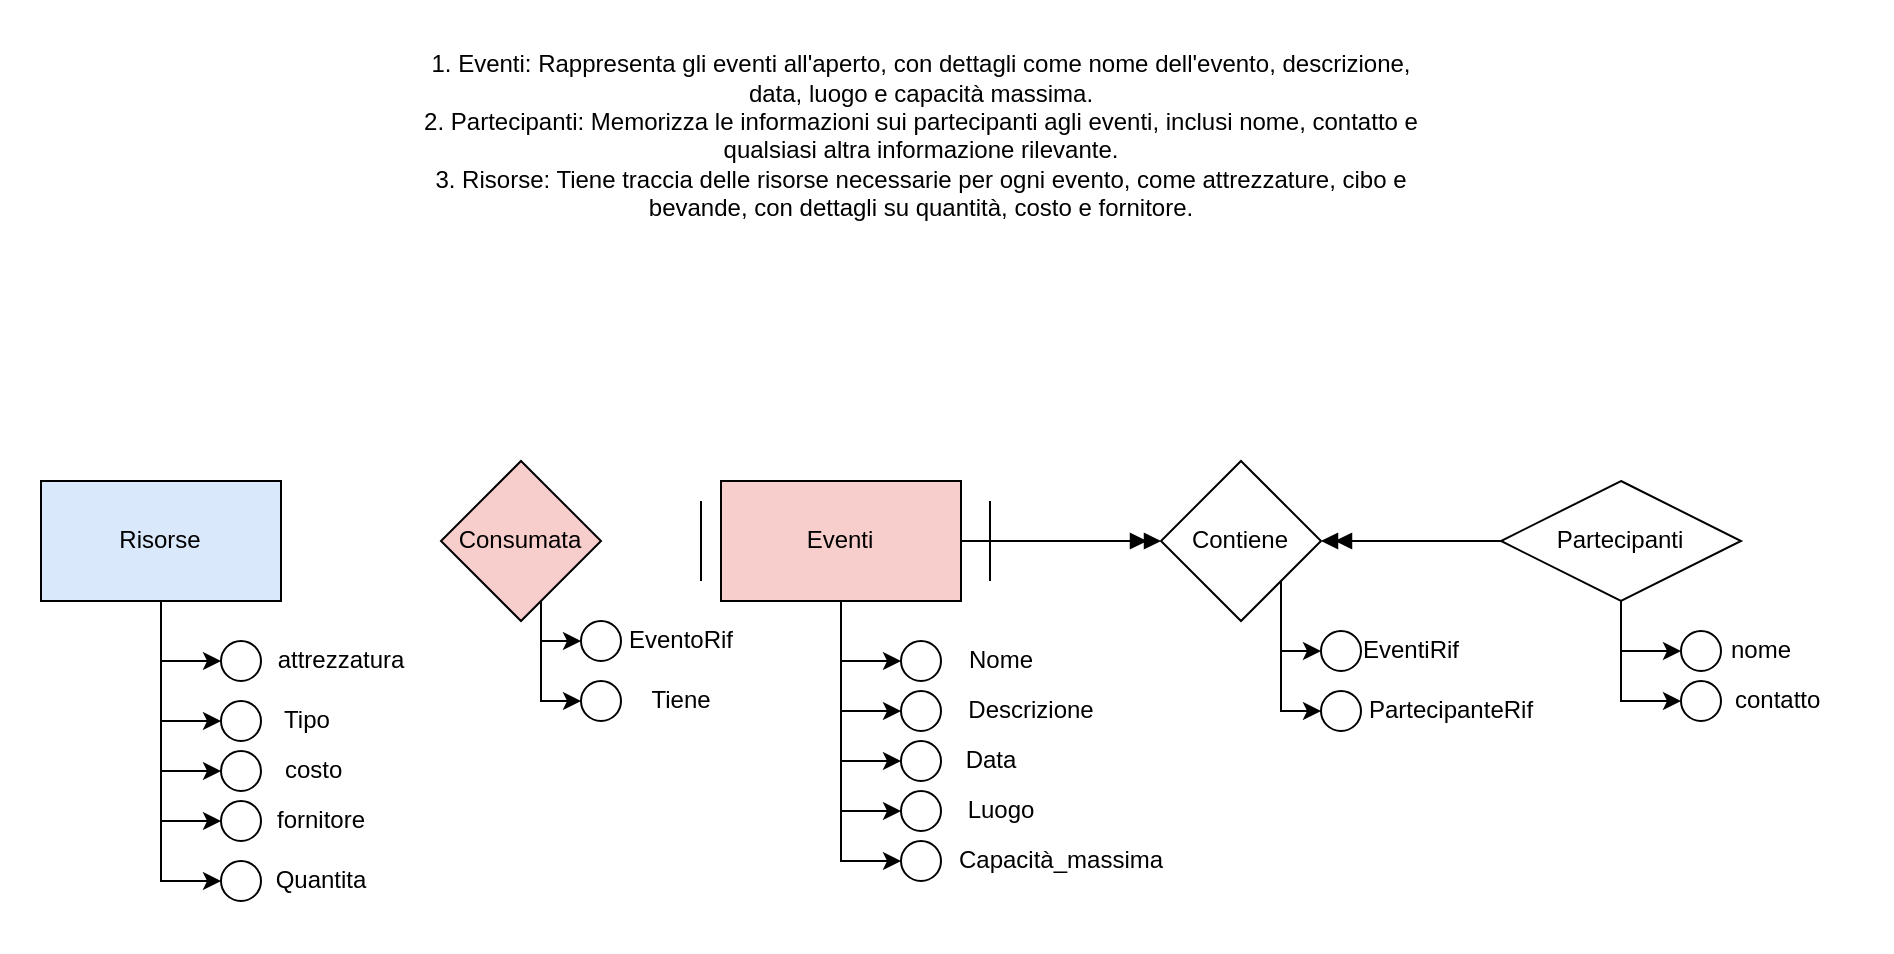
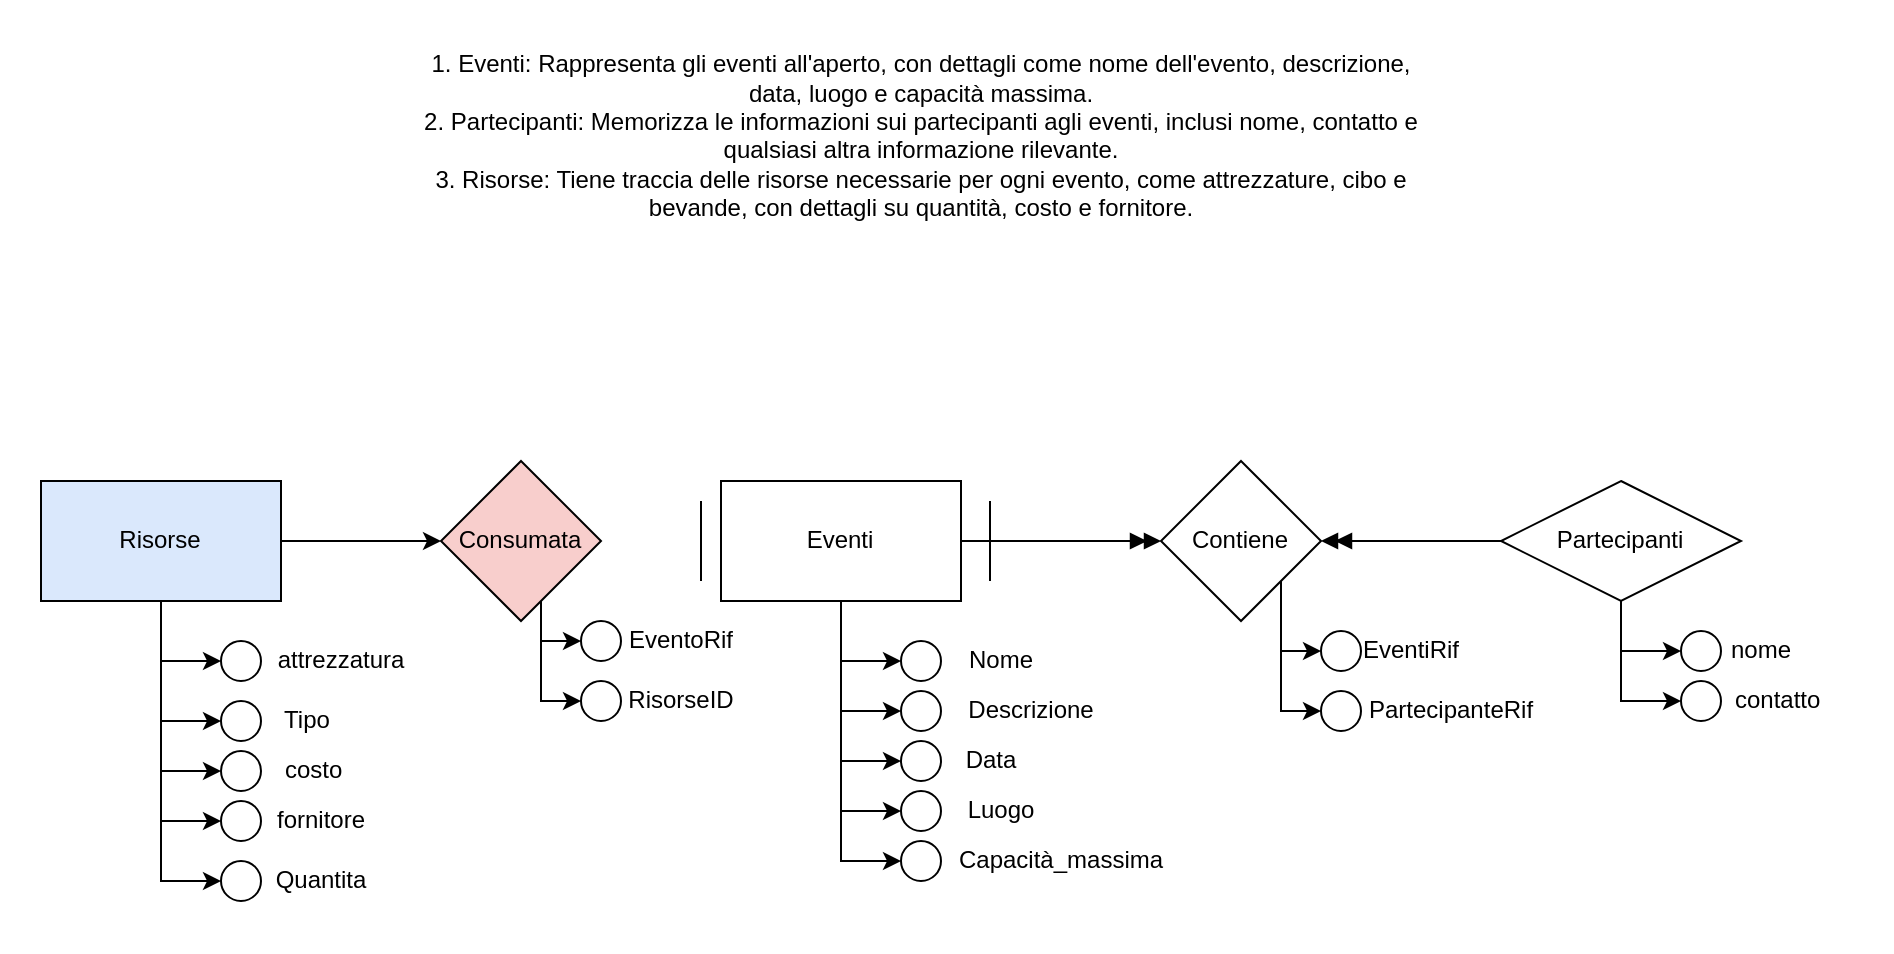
none -> (354, 541)
(841, 541) -> (841, 541)
(682, 701) -> (682, 701)
